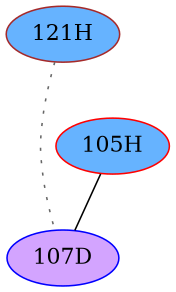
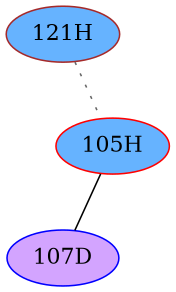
(40, 146) -> (88, 90)
